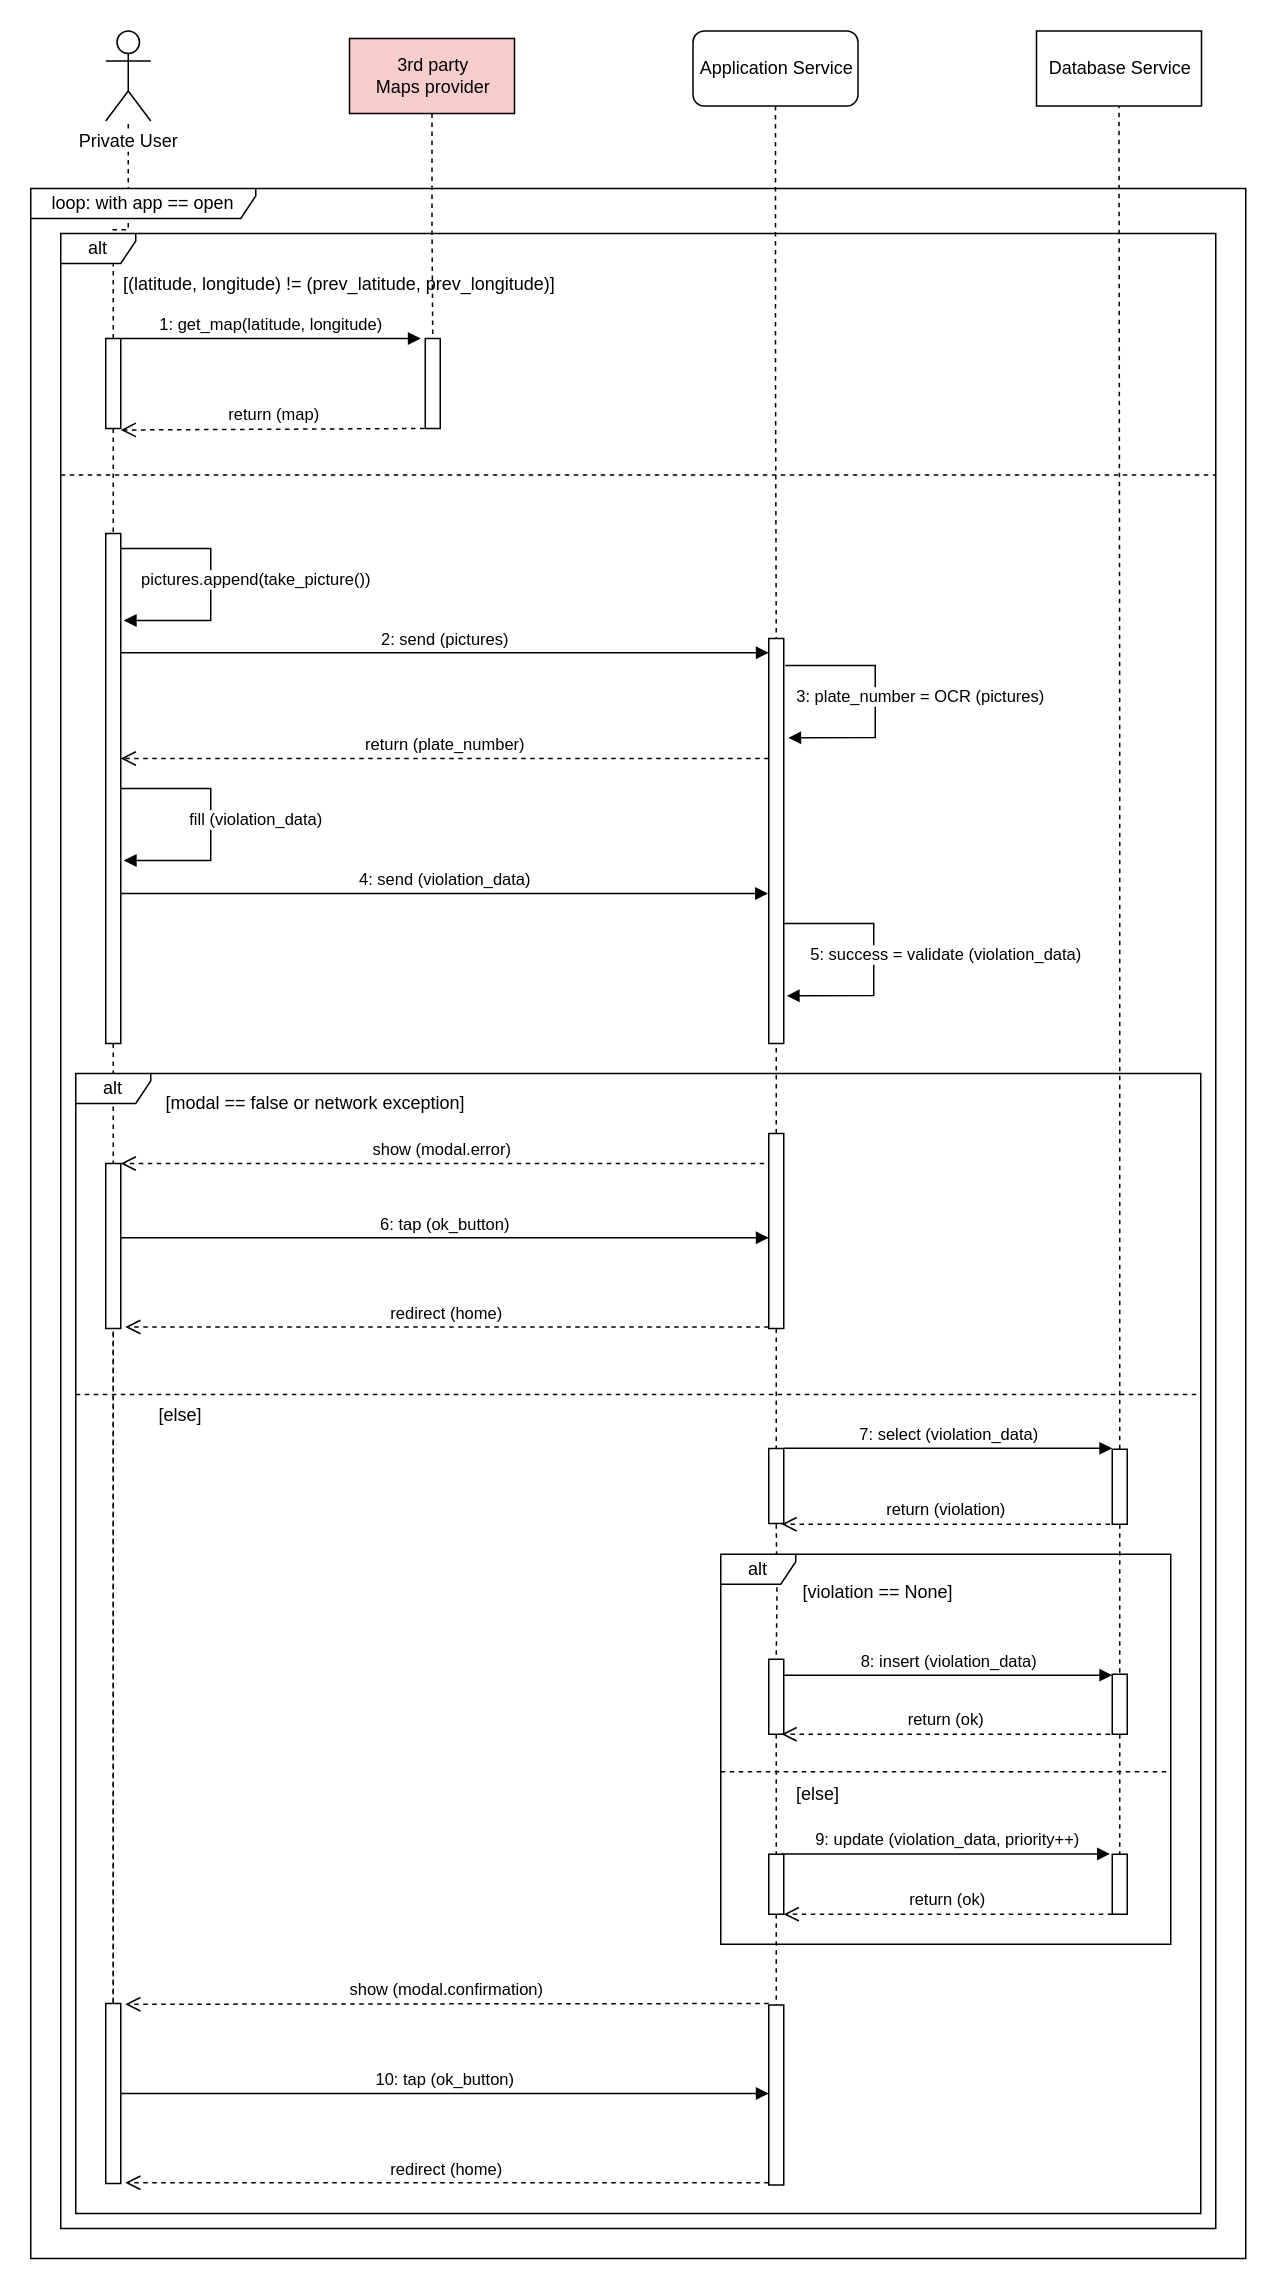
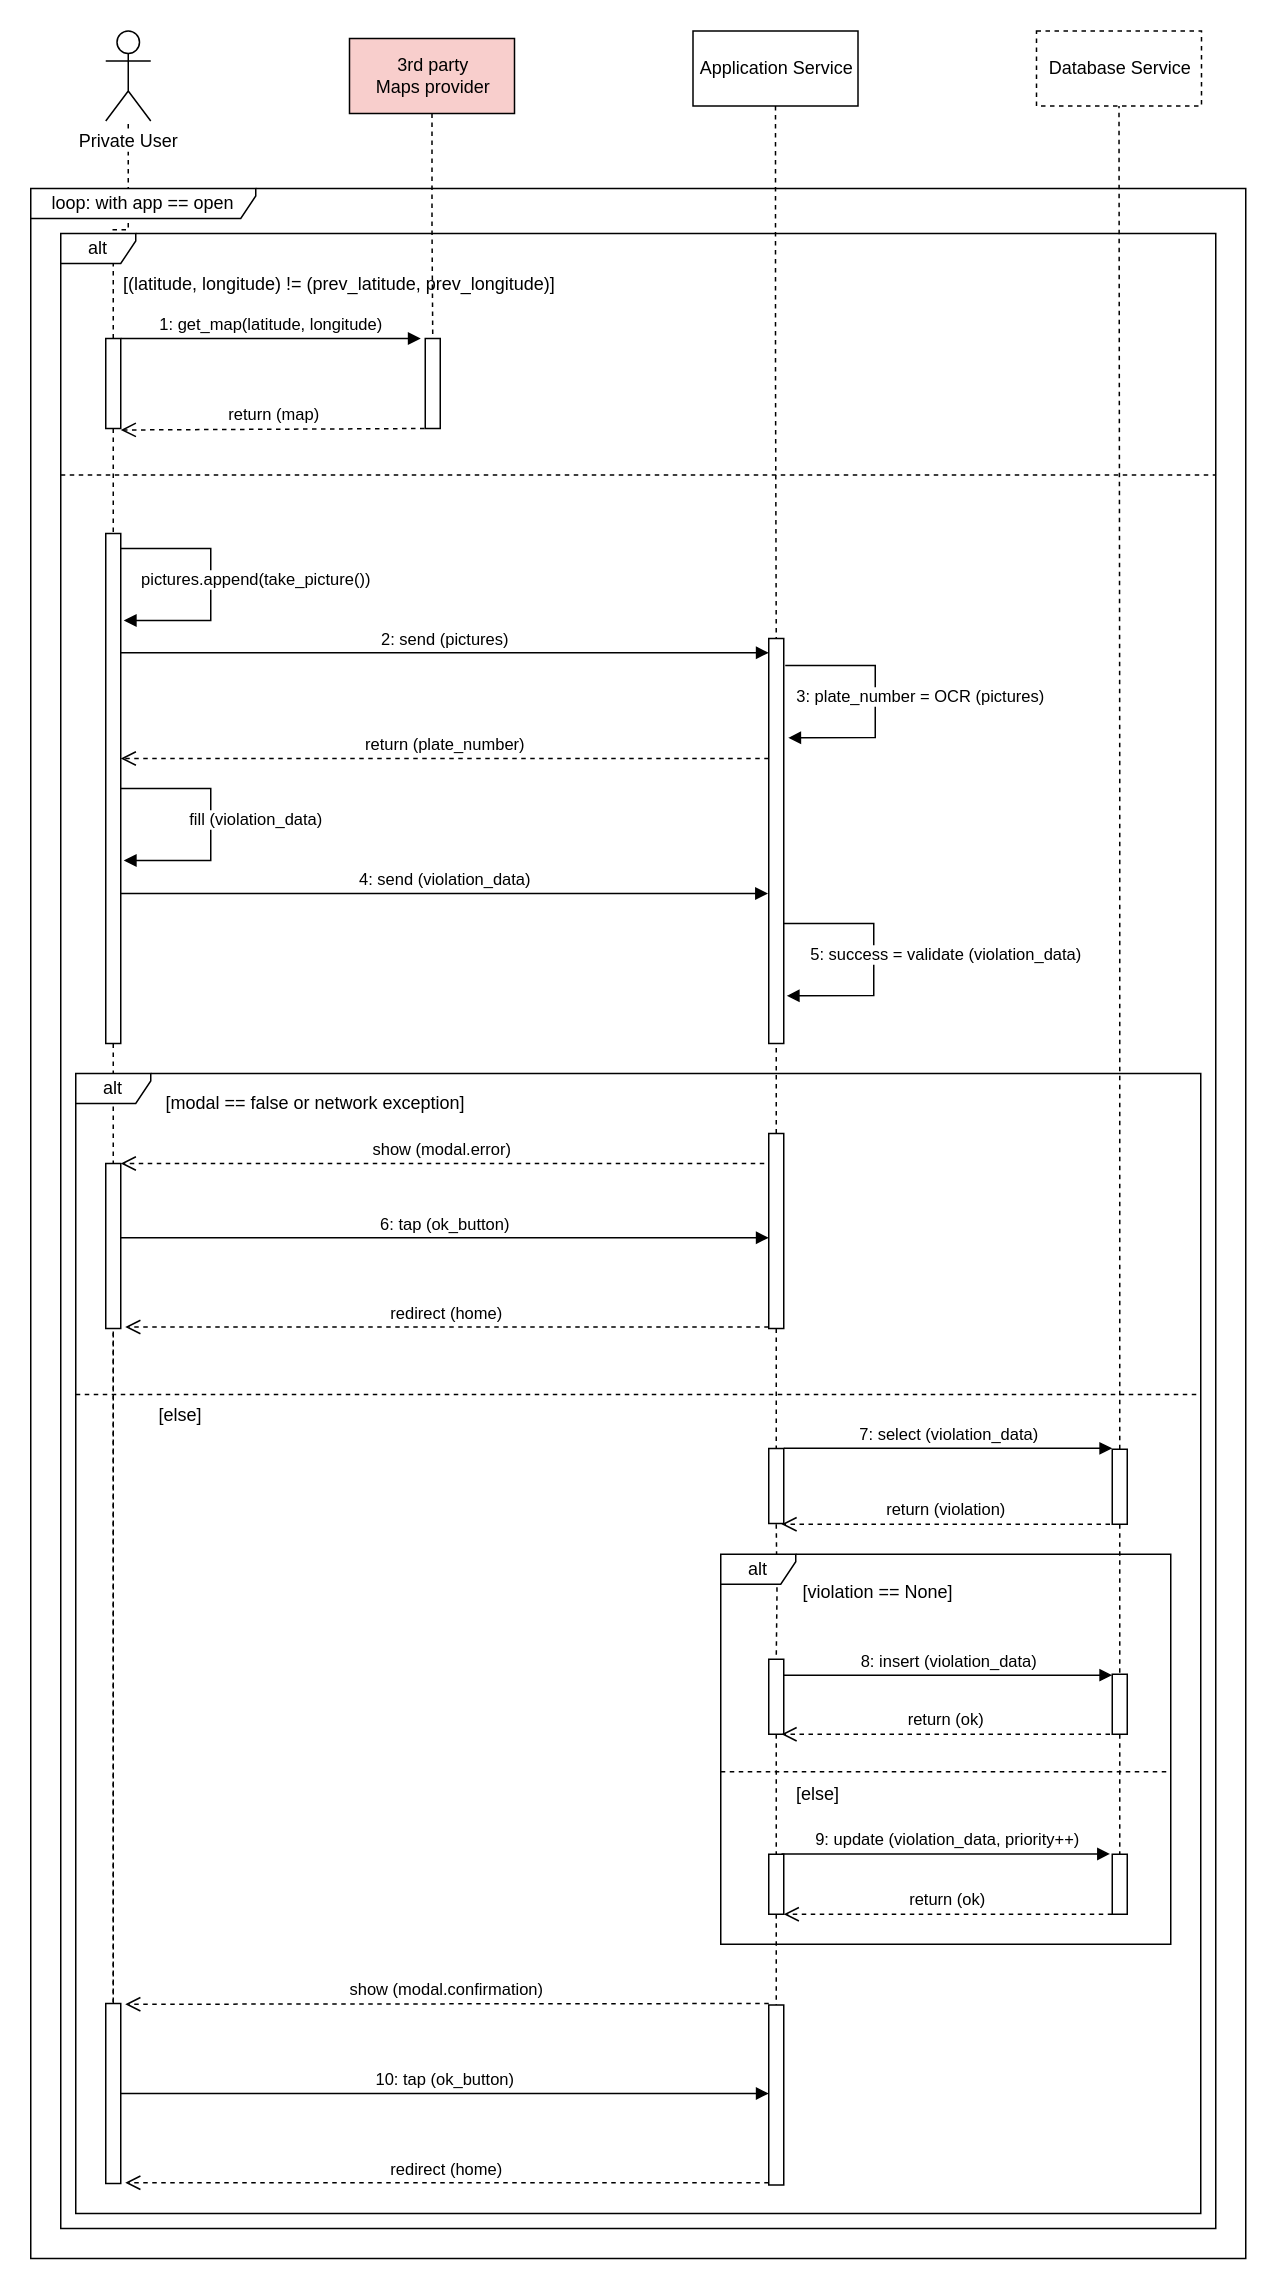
(776, 68) -> (776, 68)
(1119, 68) -> (1119, 68)
